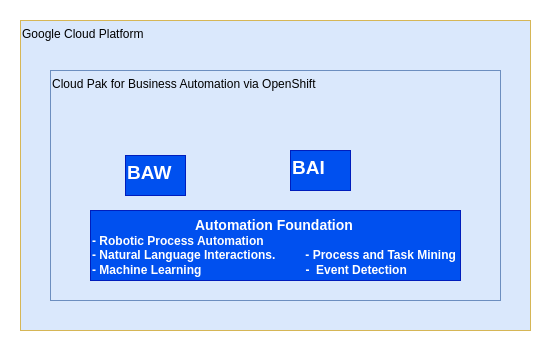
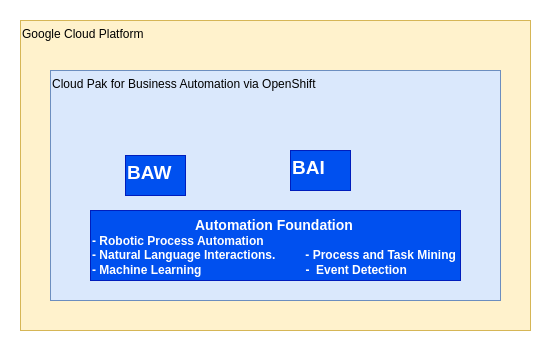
(85, 35) -> (85, 35)
